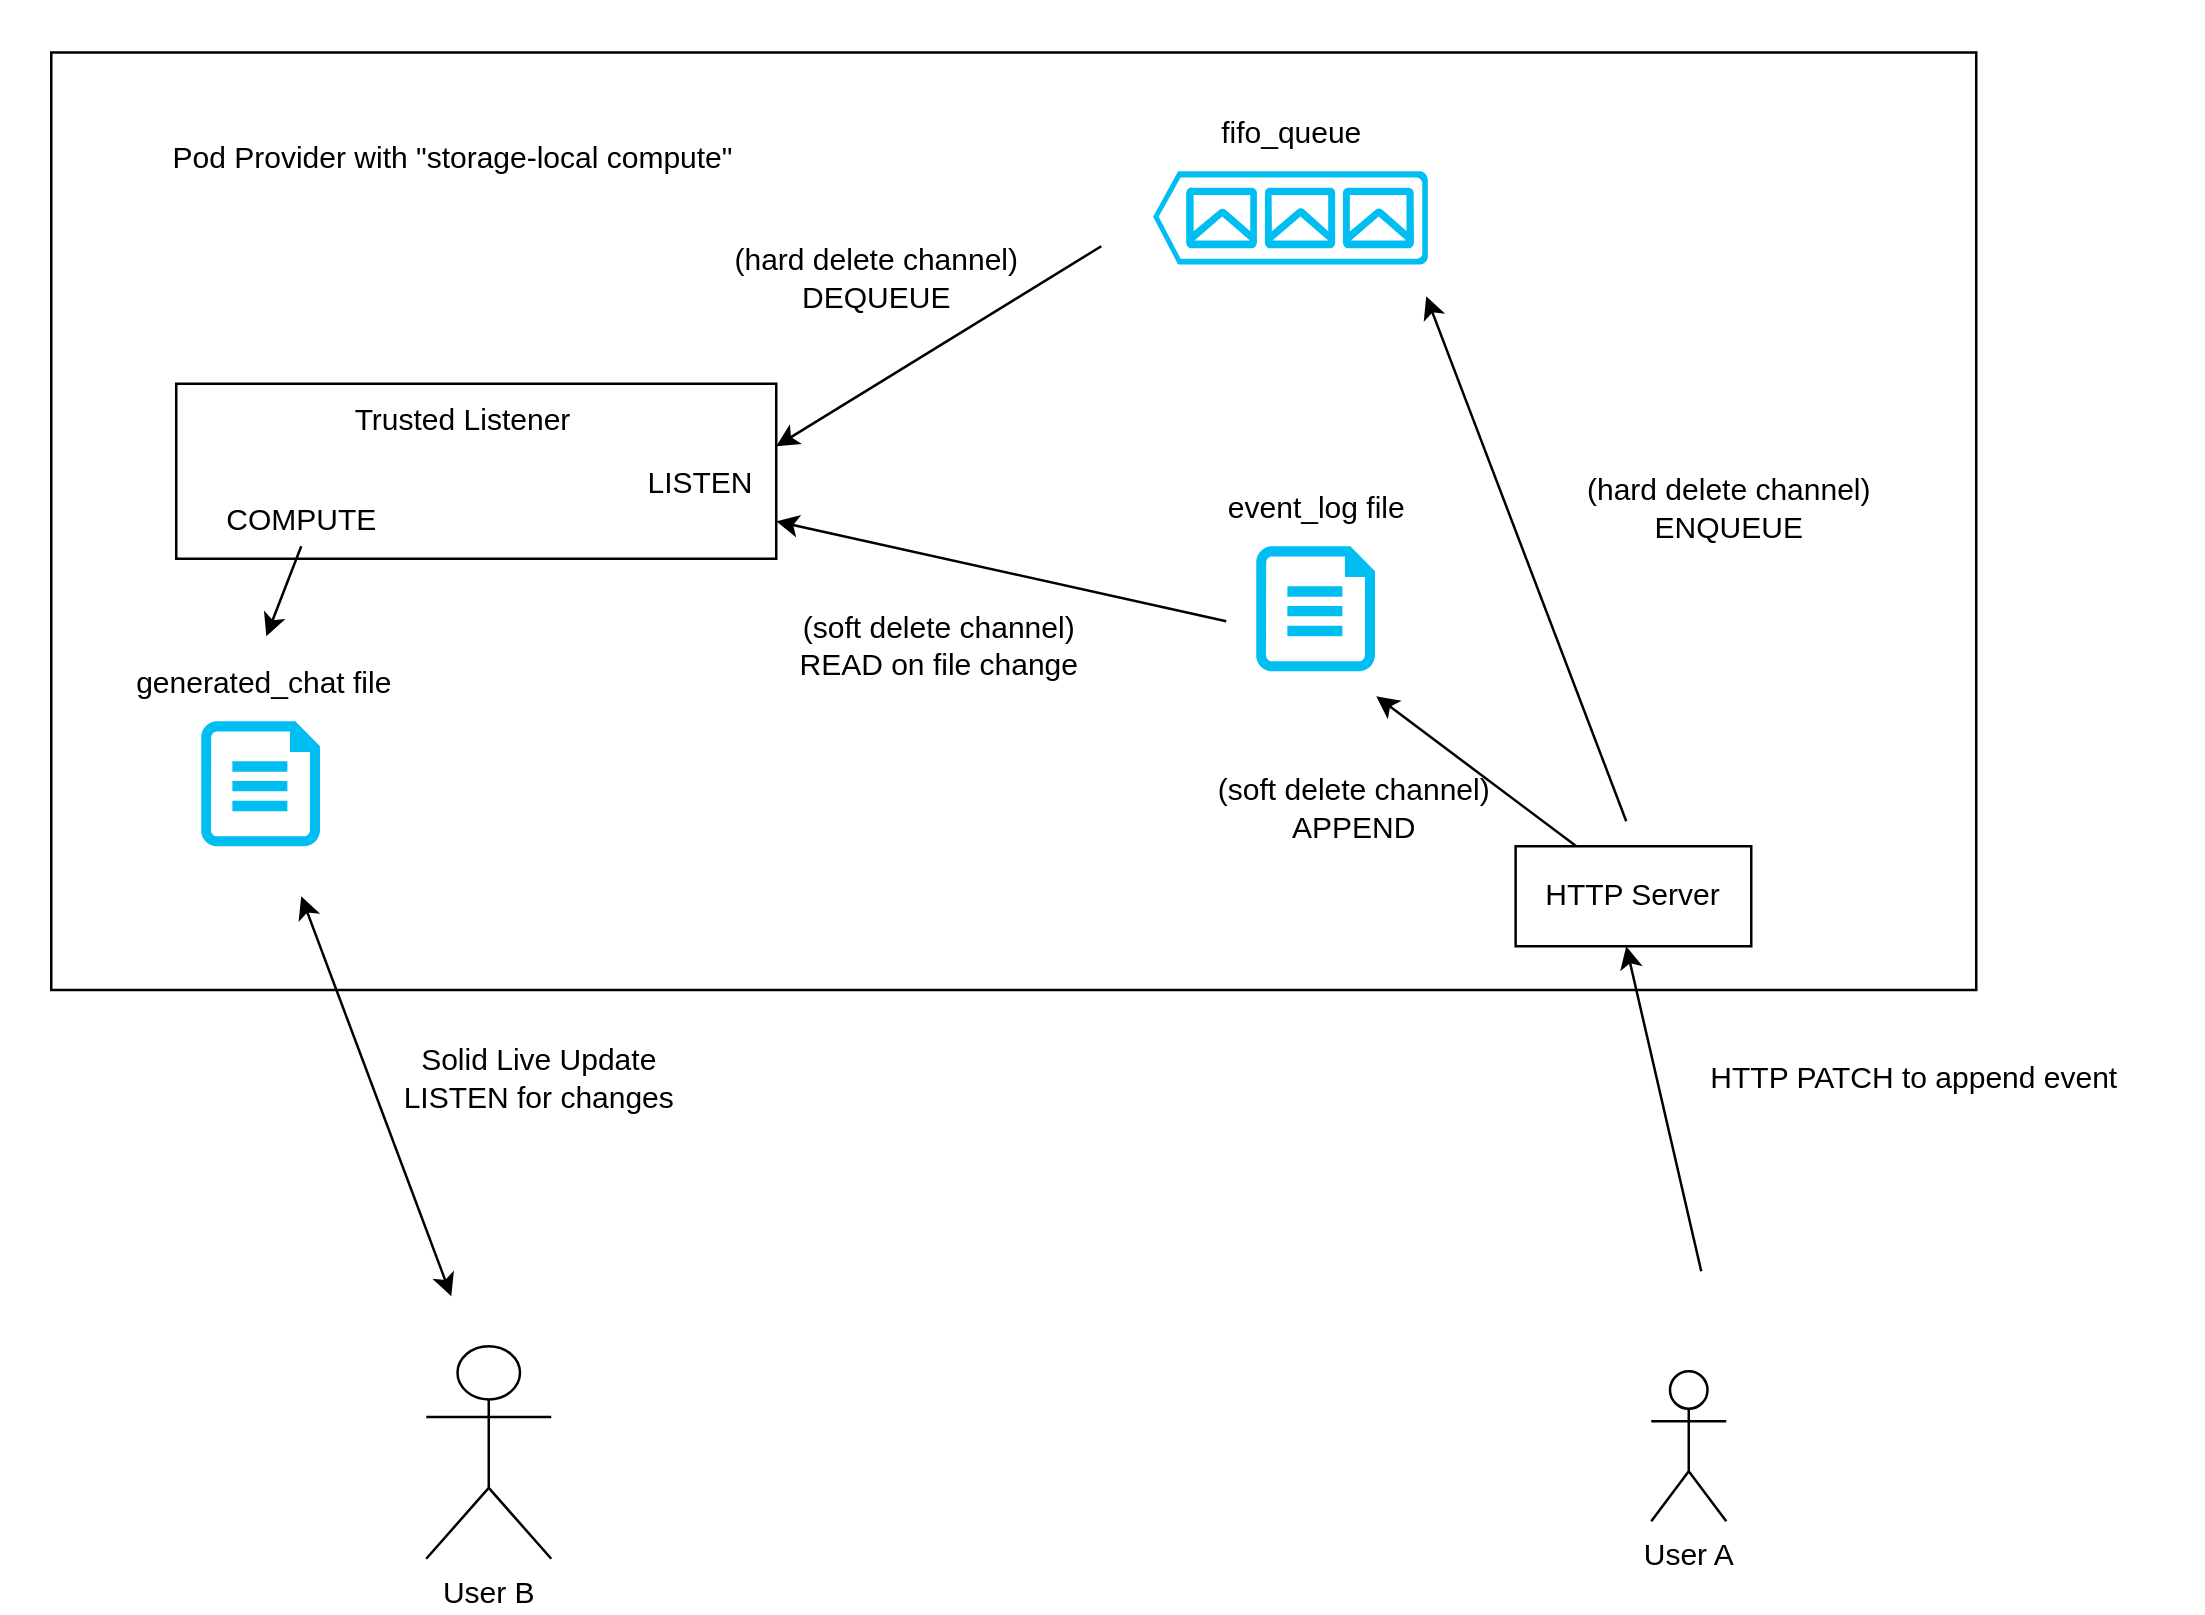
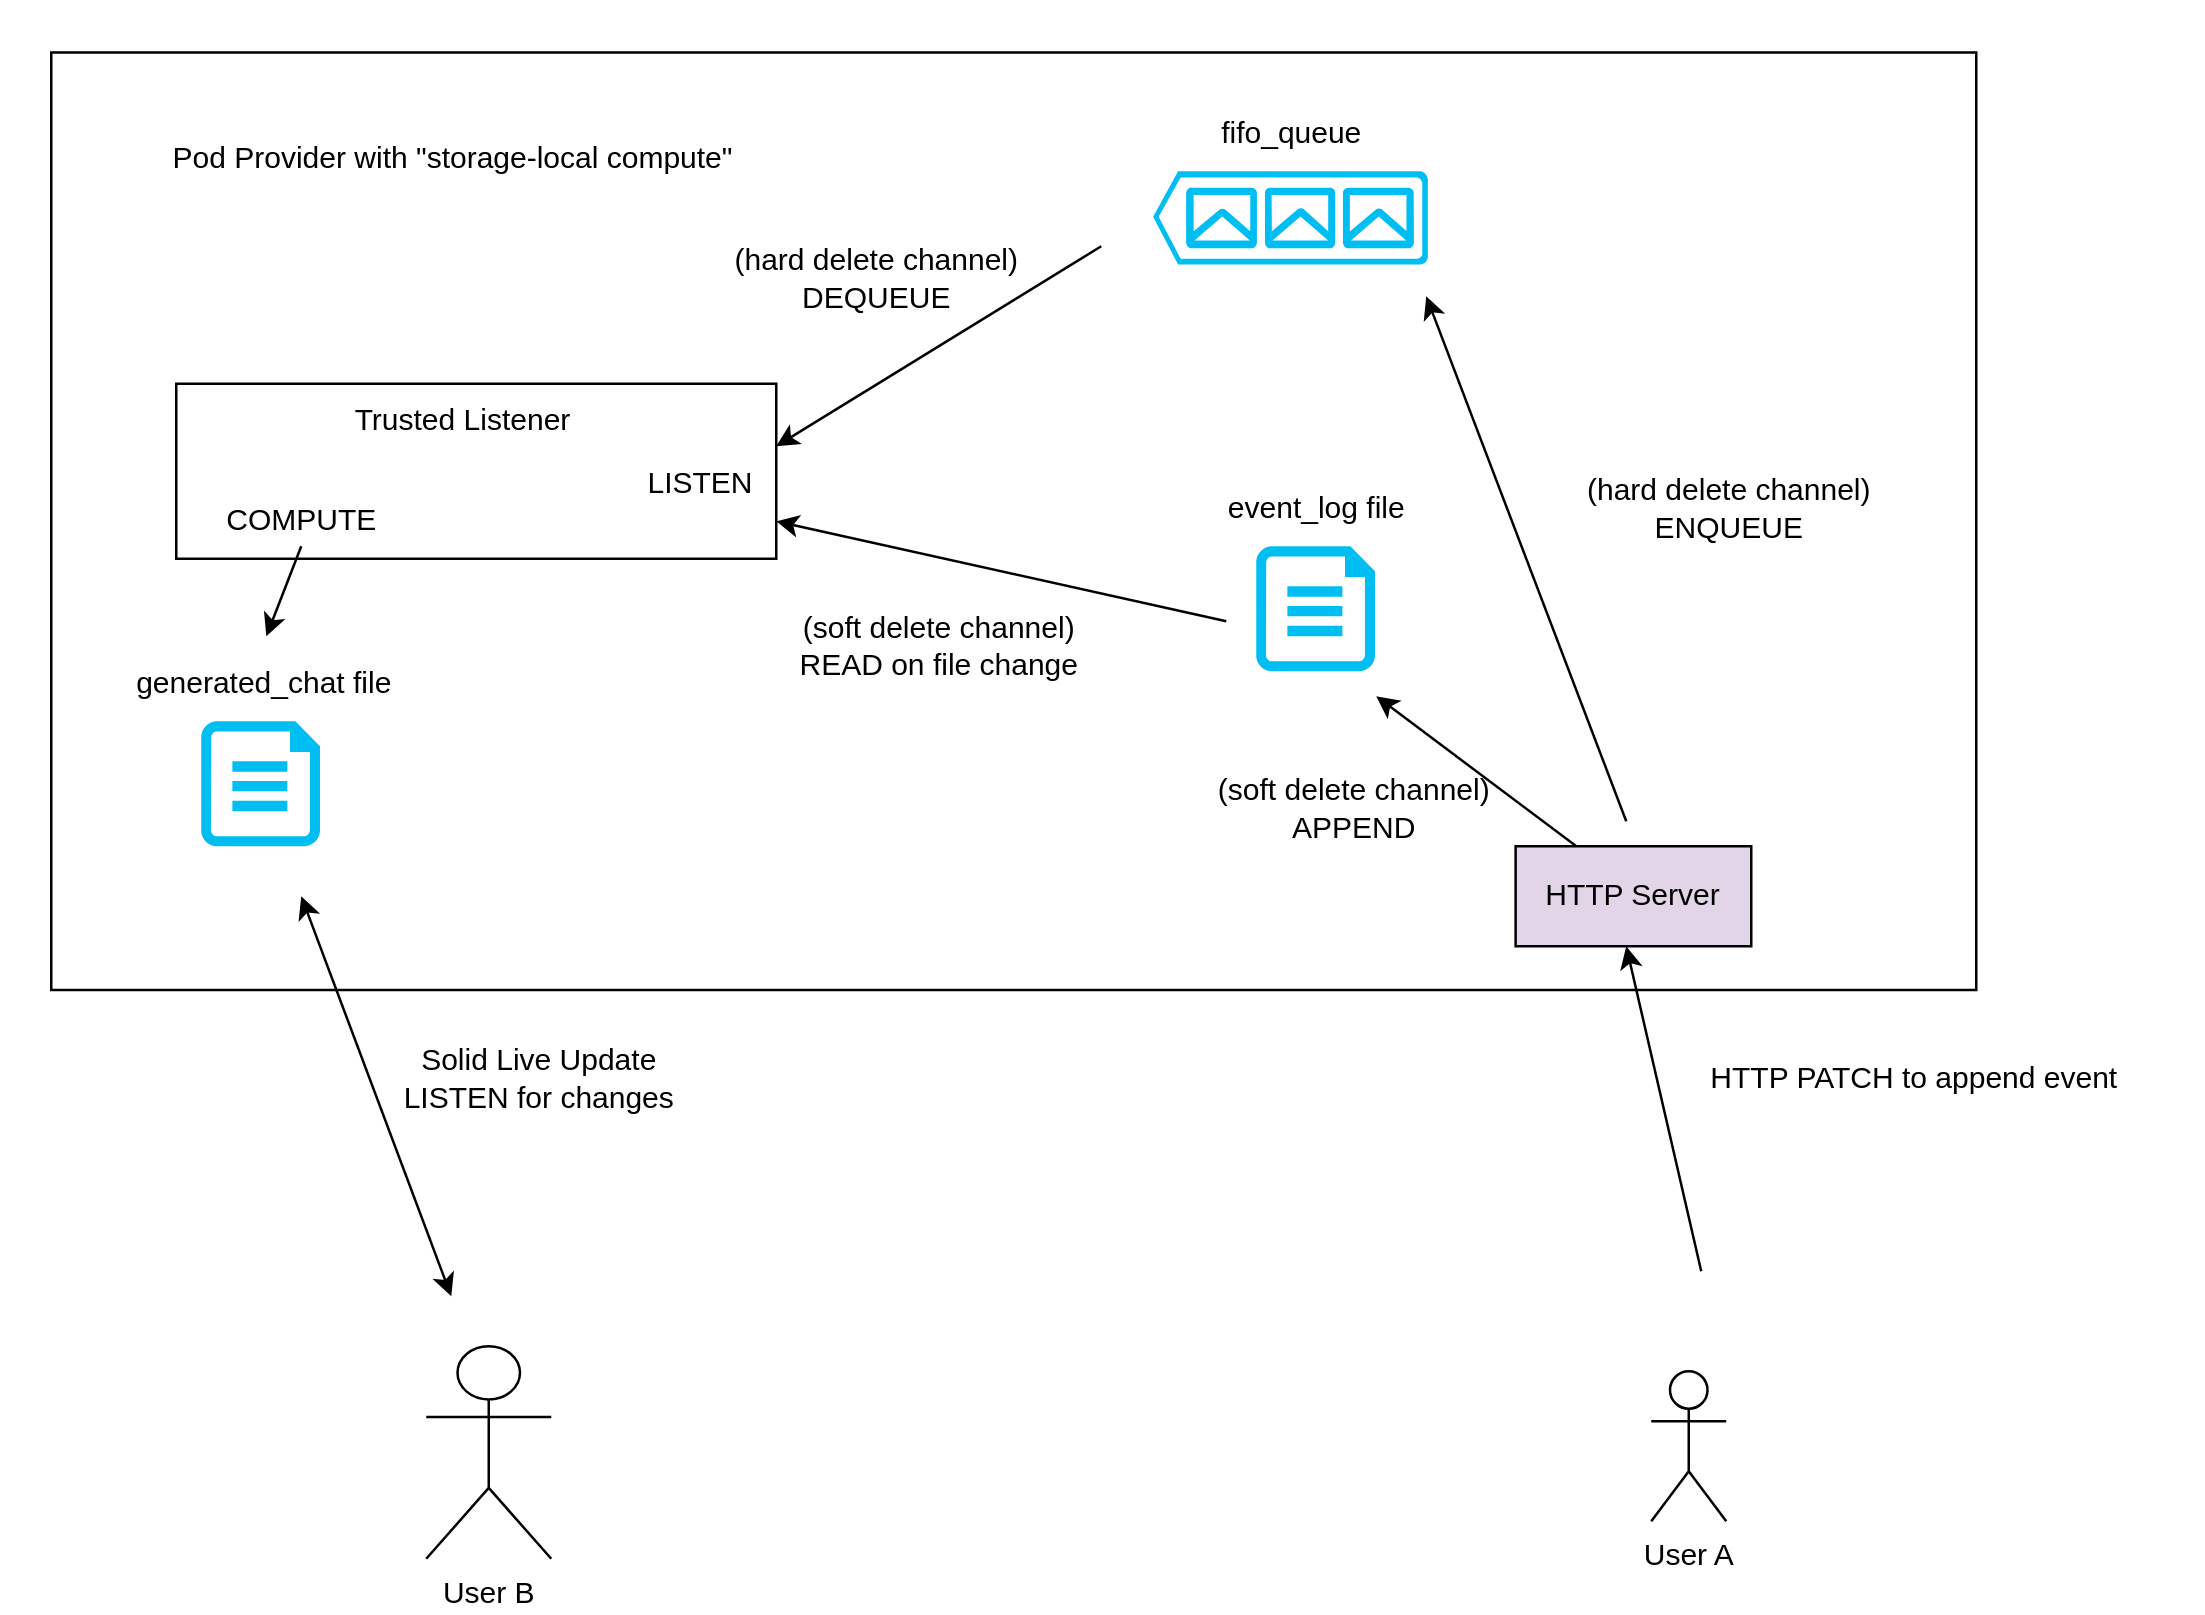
(1633, 896) -> (1633, 896)
